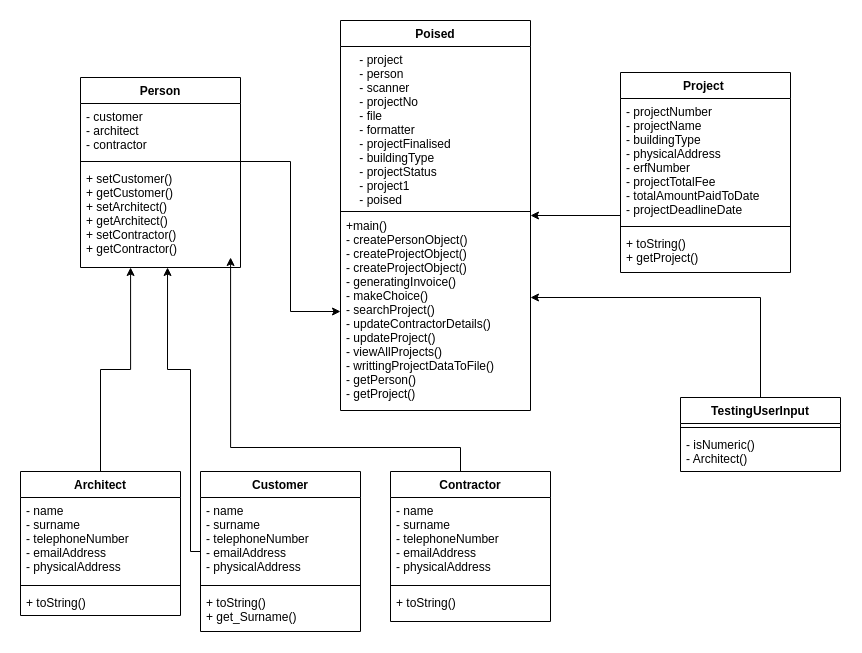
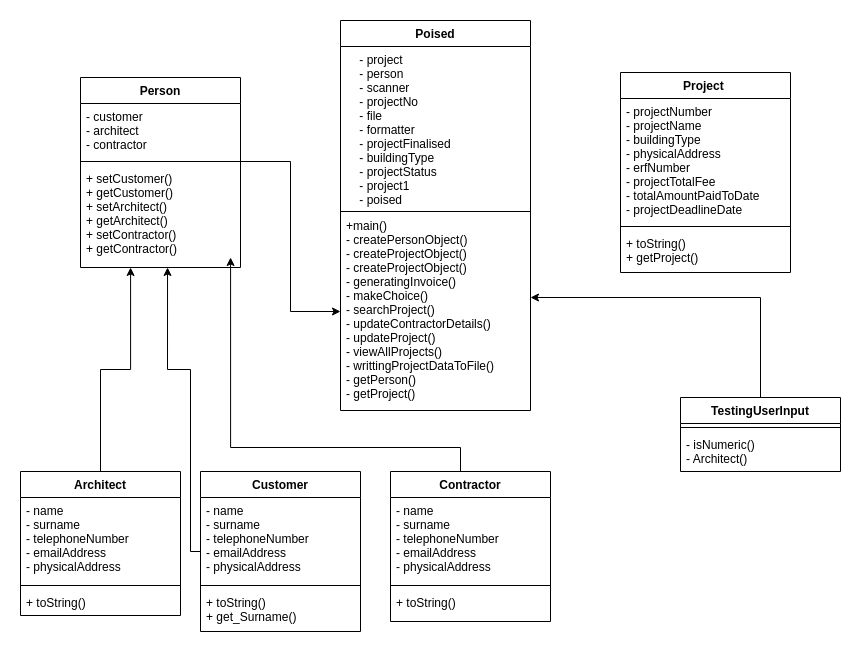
(578, 216) -> none
